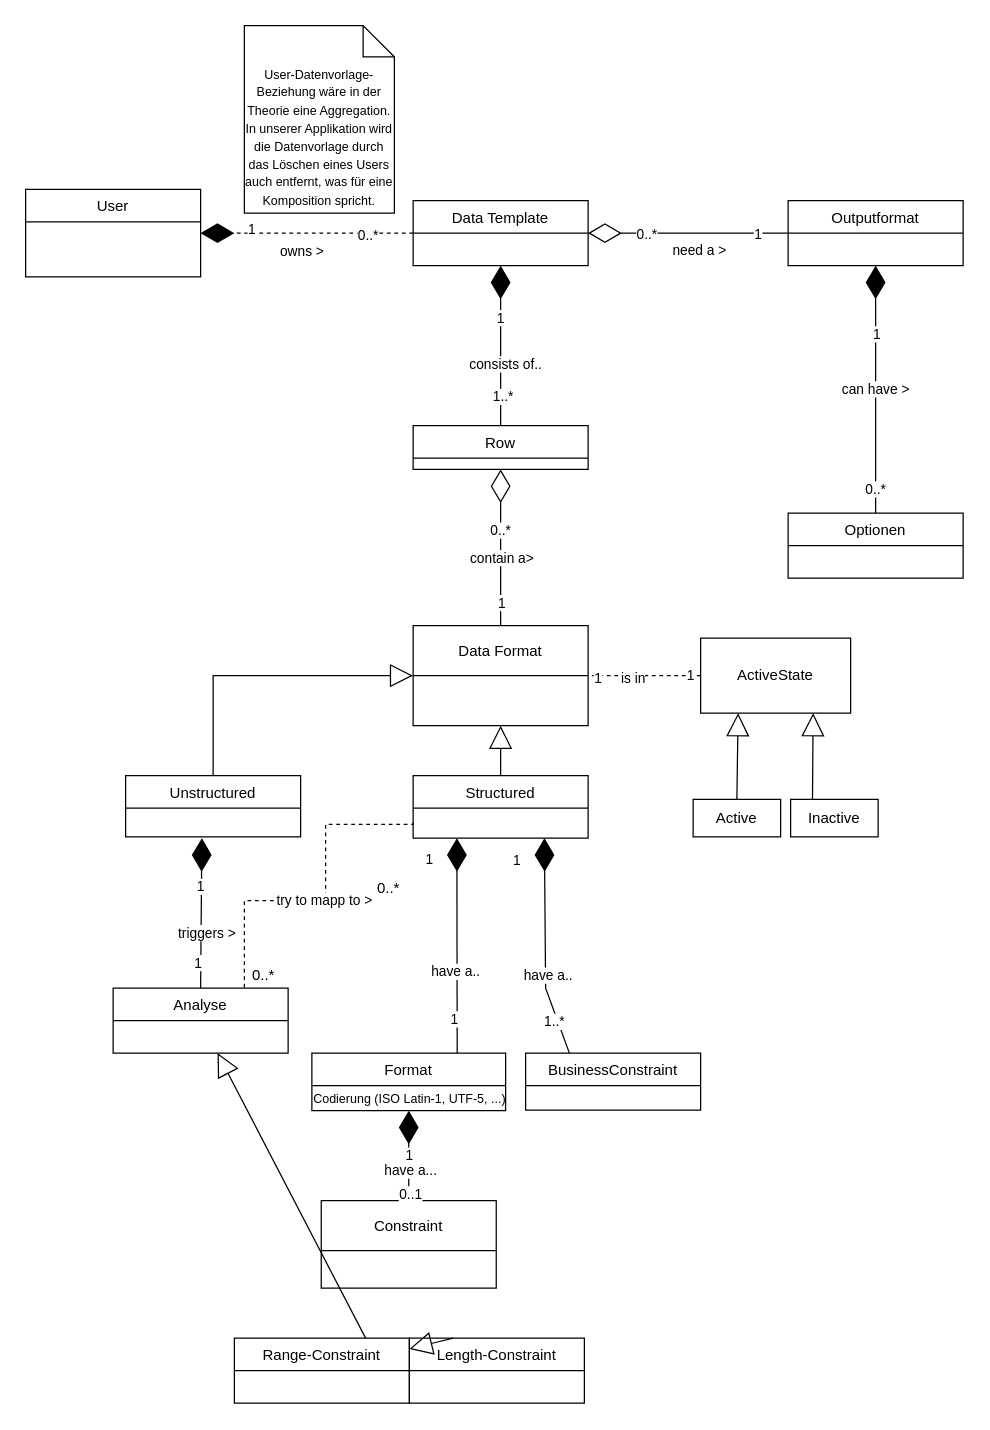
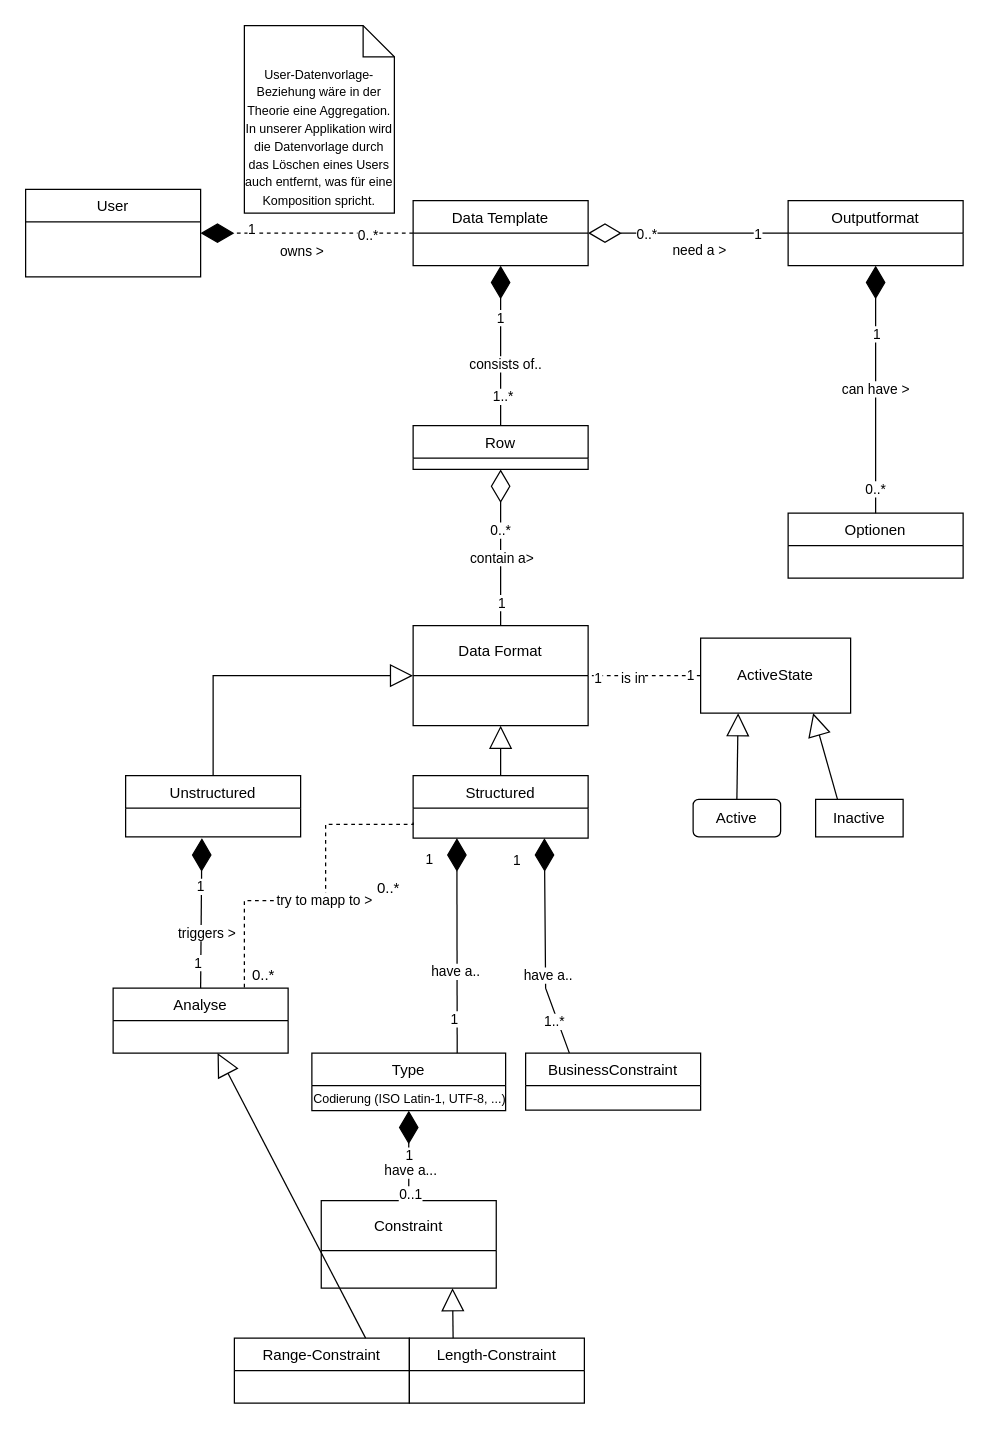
(737, 818) -> (737, 818)
(834, 818) -> (859, 818)
(408, 1070) -> (408, 1070)
(410, 1098) -> (410, 1098)
(437, 1342) -> (453, 1324)
